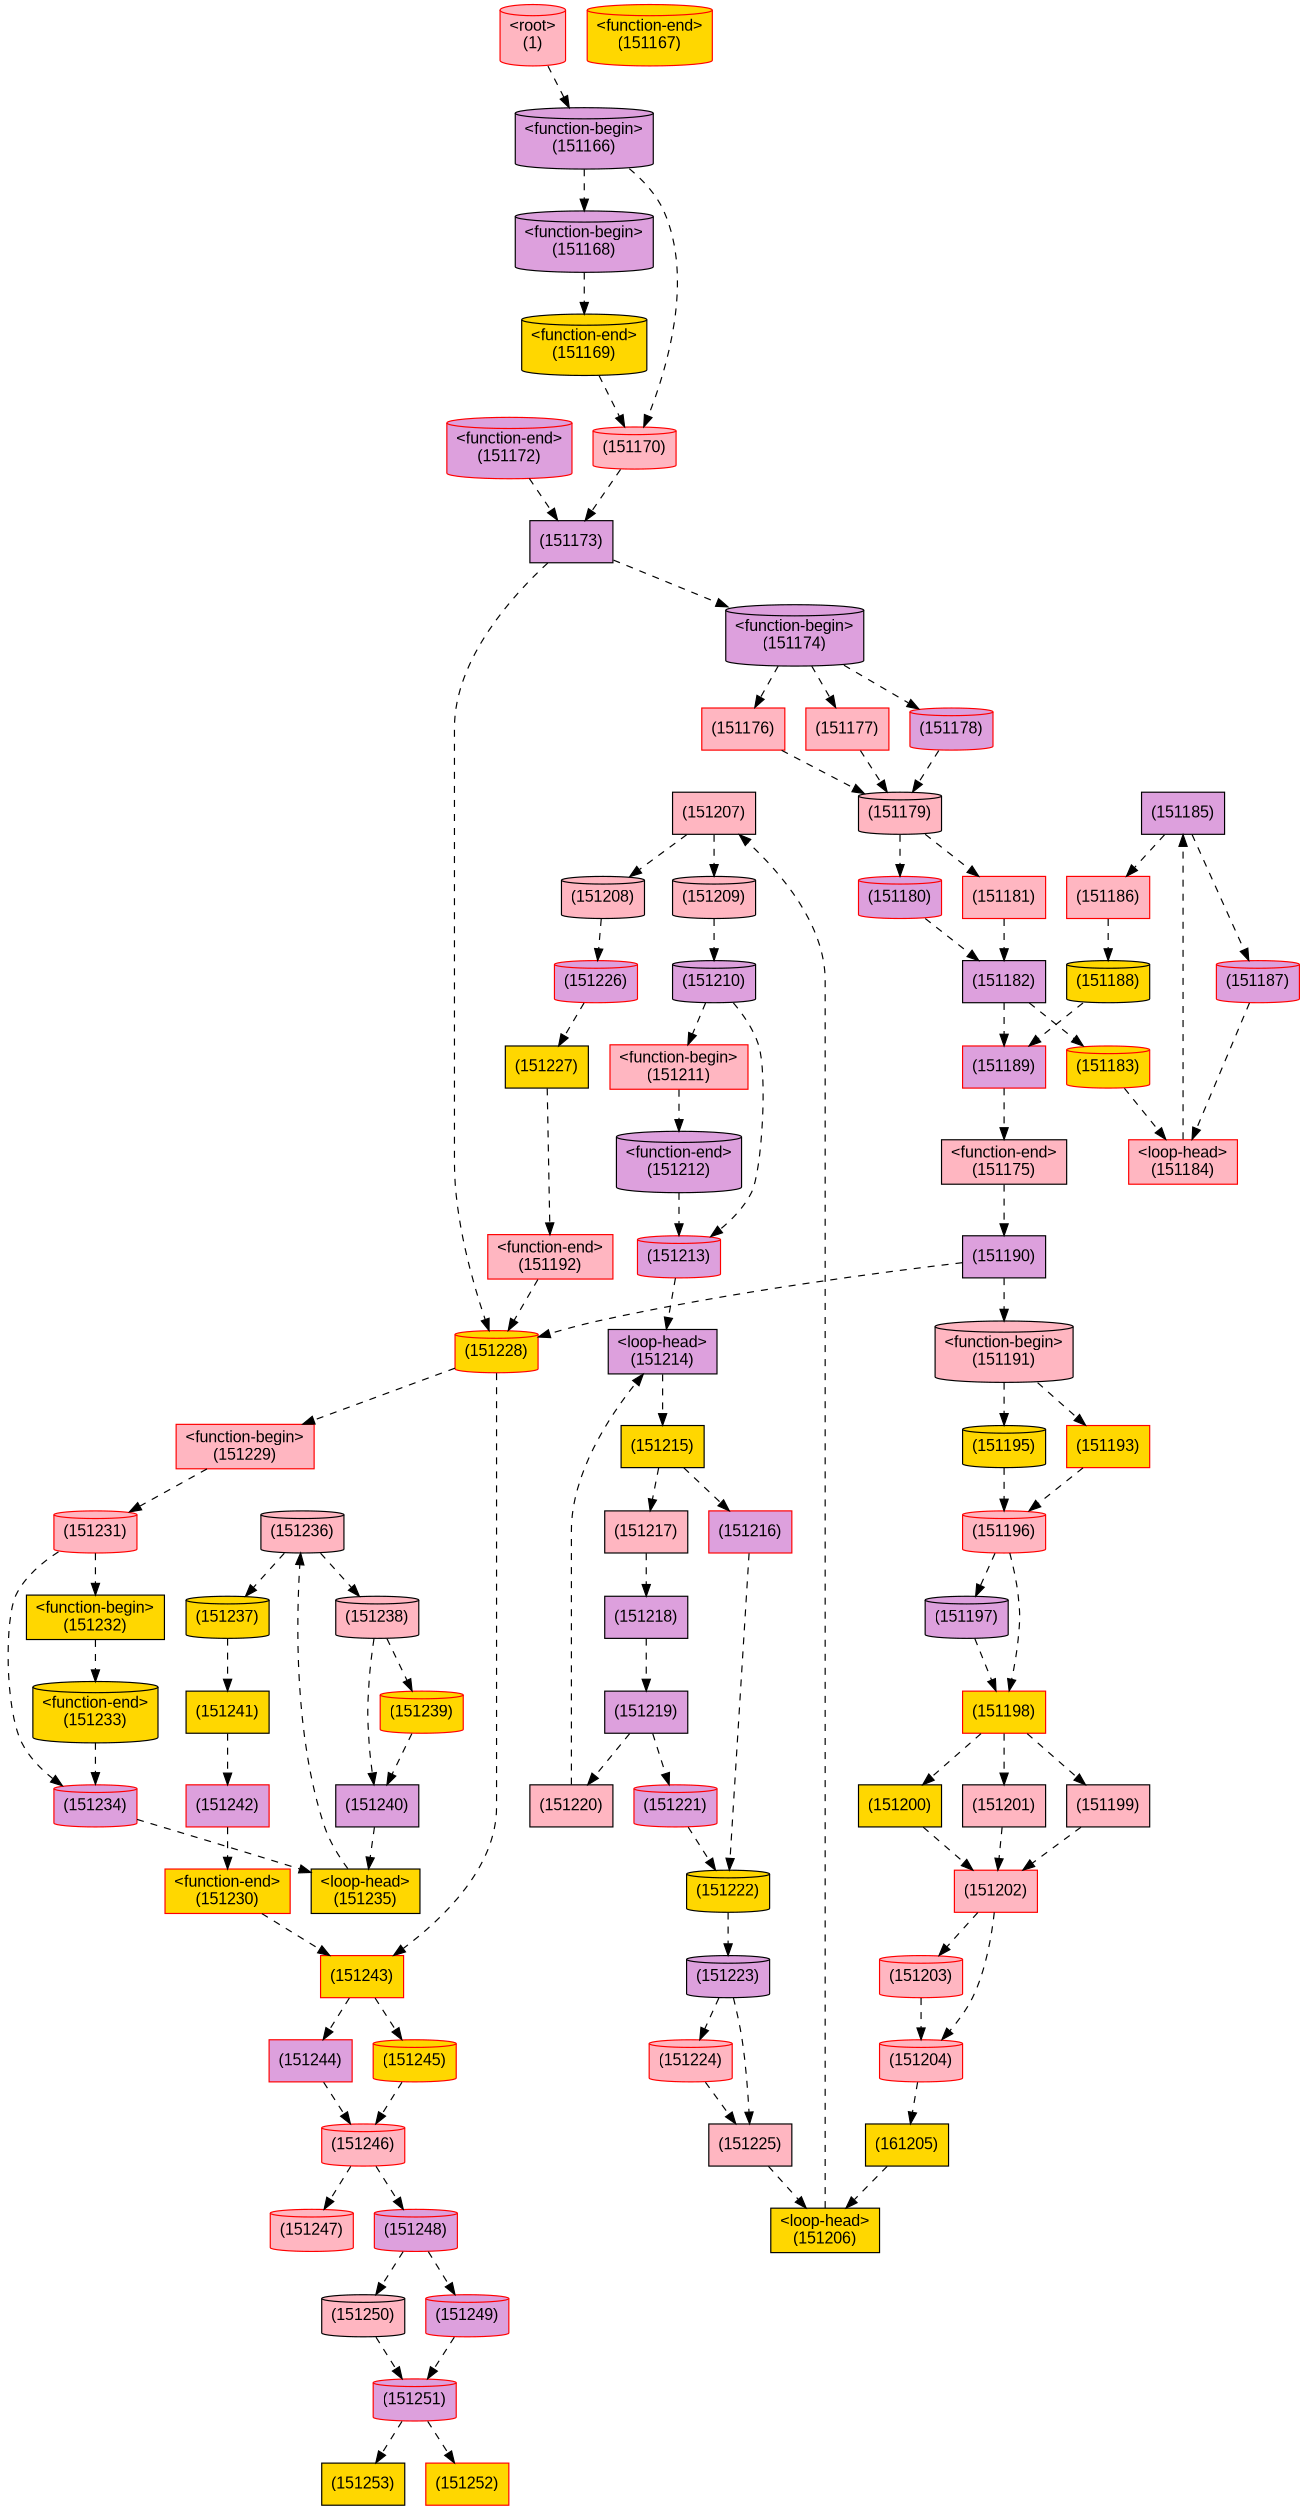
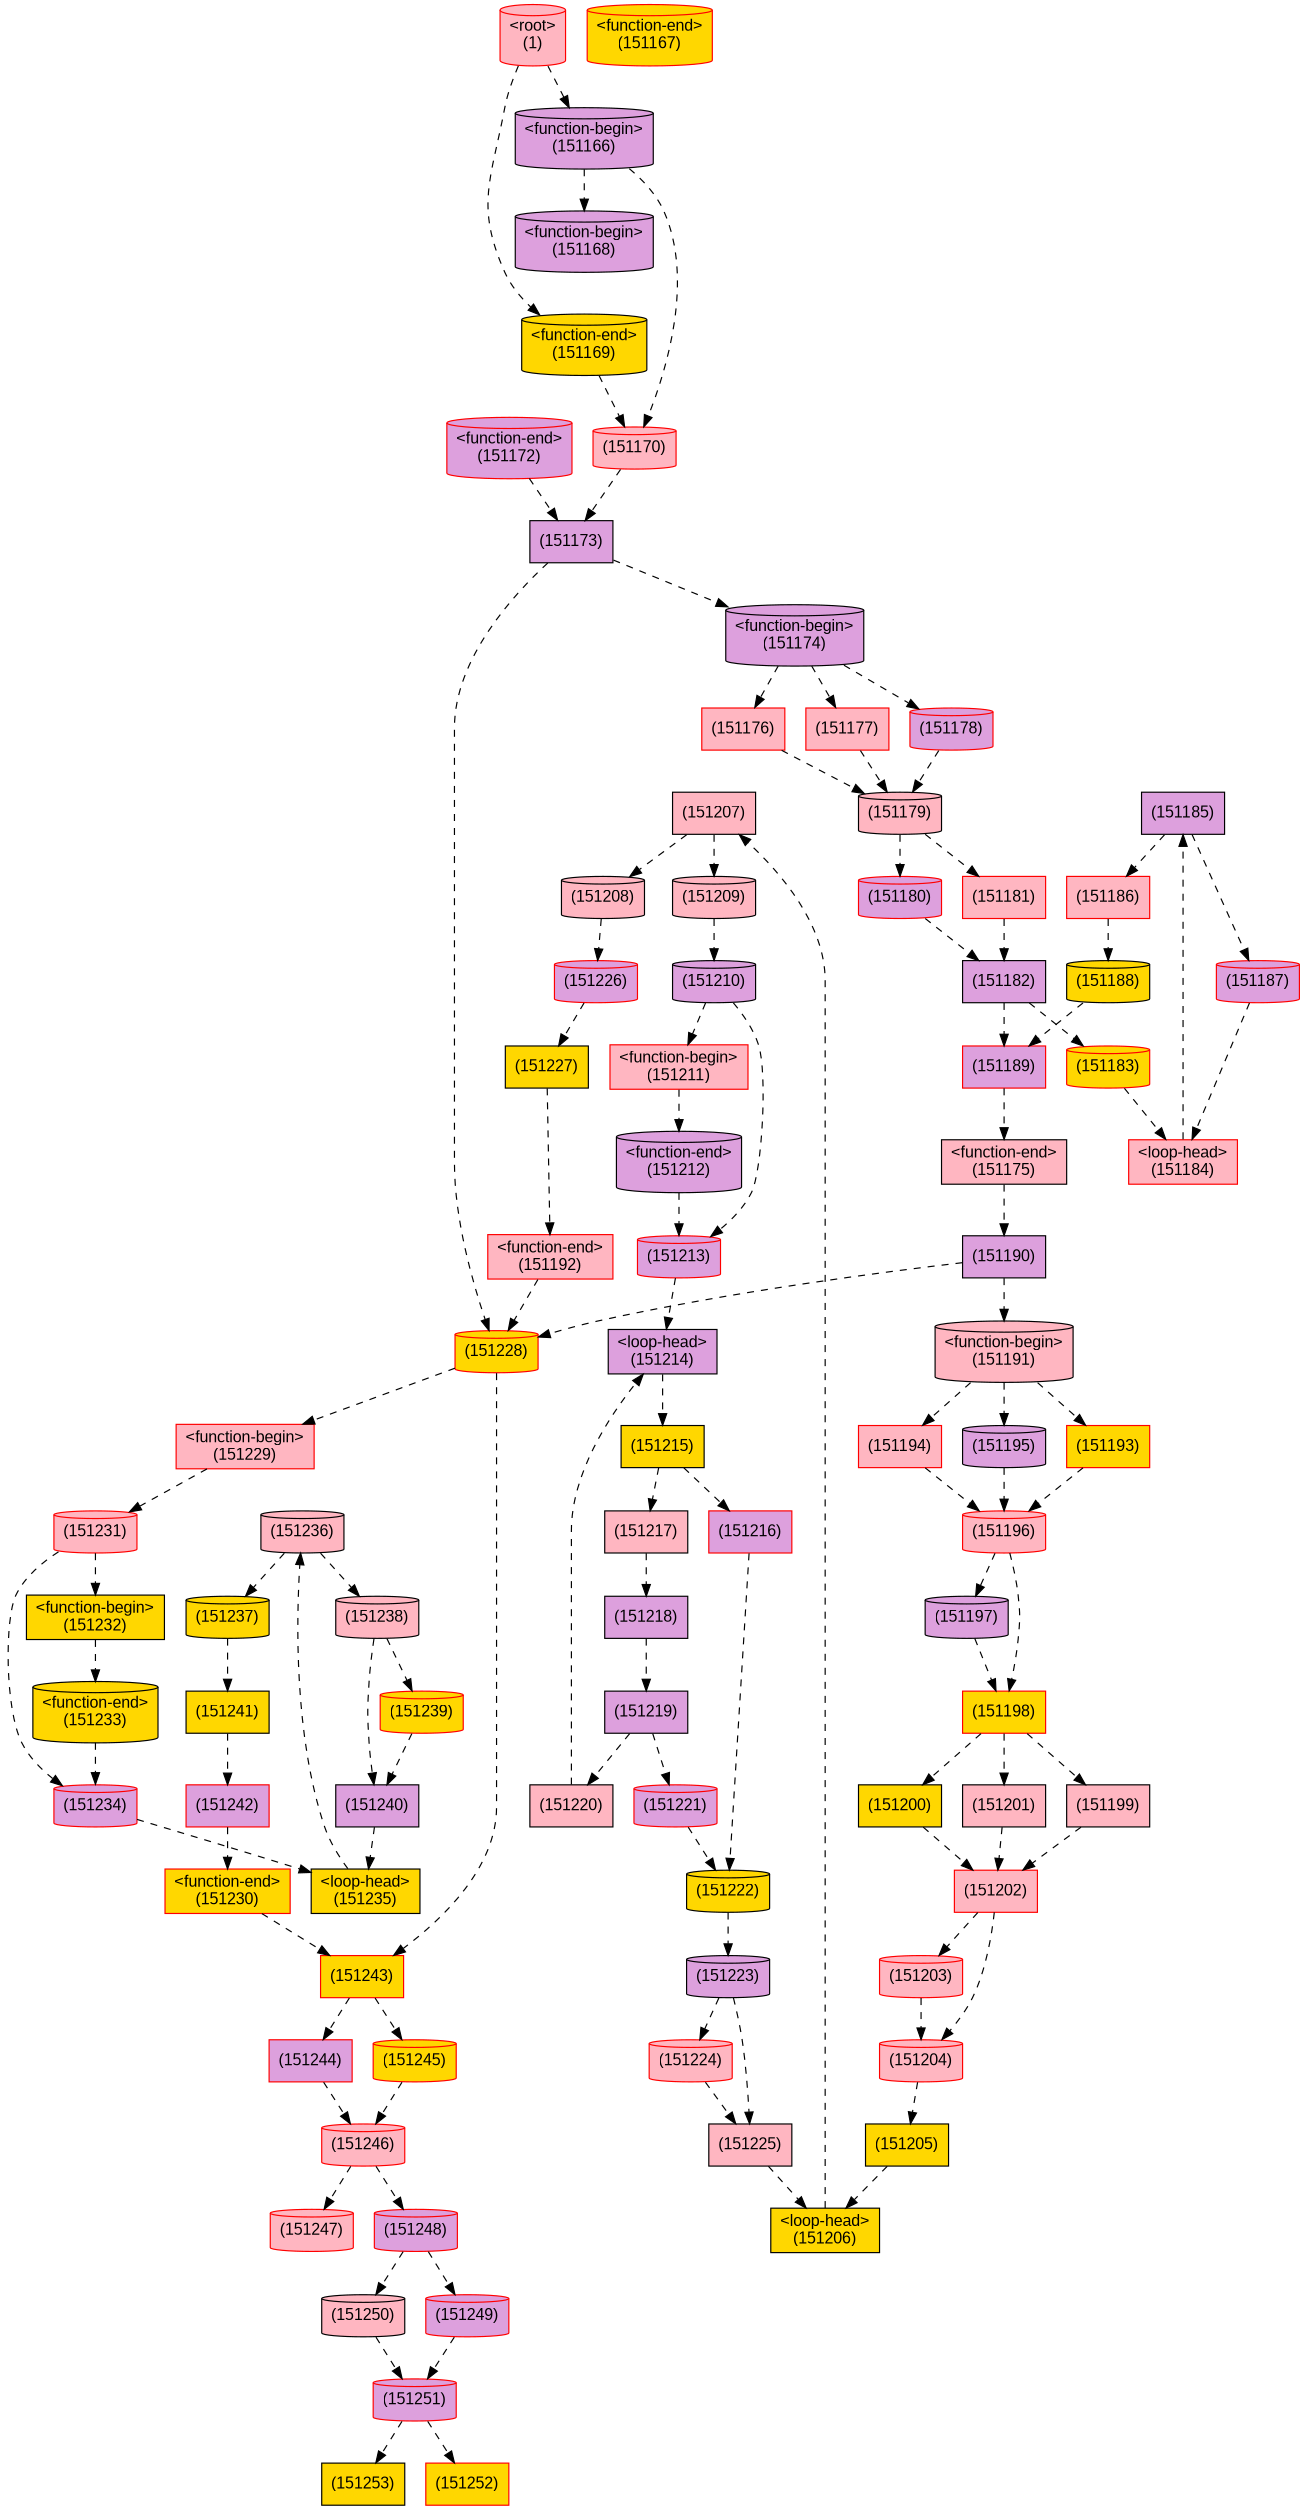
(584, 287) -> (489, 190)
none -> (900, 1447)
(1004, 1447) -> (1004, 1447)
(907, 2145) -> (907, 2145)
